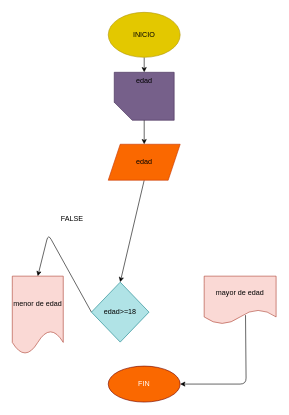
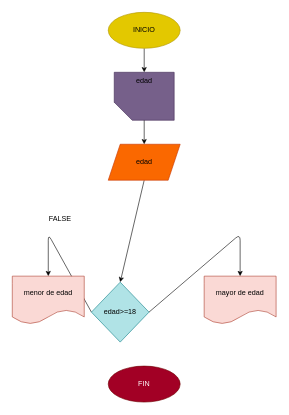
(144, 35) -> (144, 30)
(72, 219) -> (60, 219)
none -> (197, 271)
(38, 315) -> (48, 300)
(246, 323) -> none
(144, 384) -> (144, 384)
